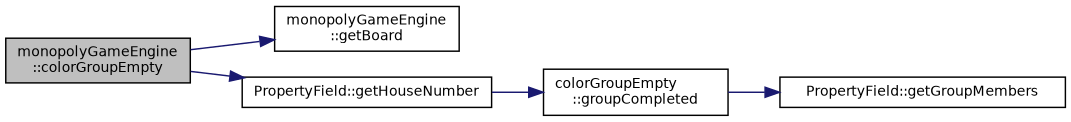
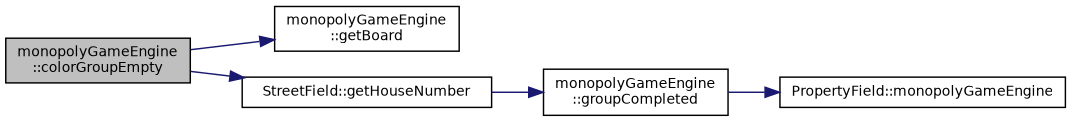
(367, 92) -> (367, 92)
(636, 92) -> (636, 92)
(923, 92) -> (923, 92)
